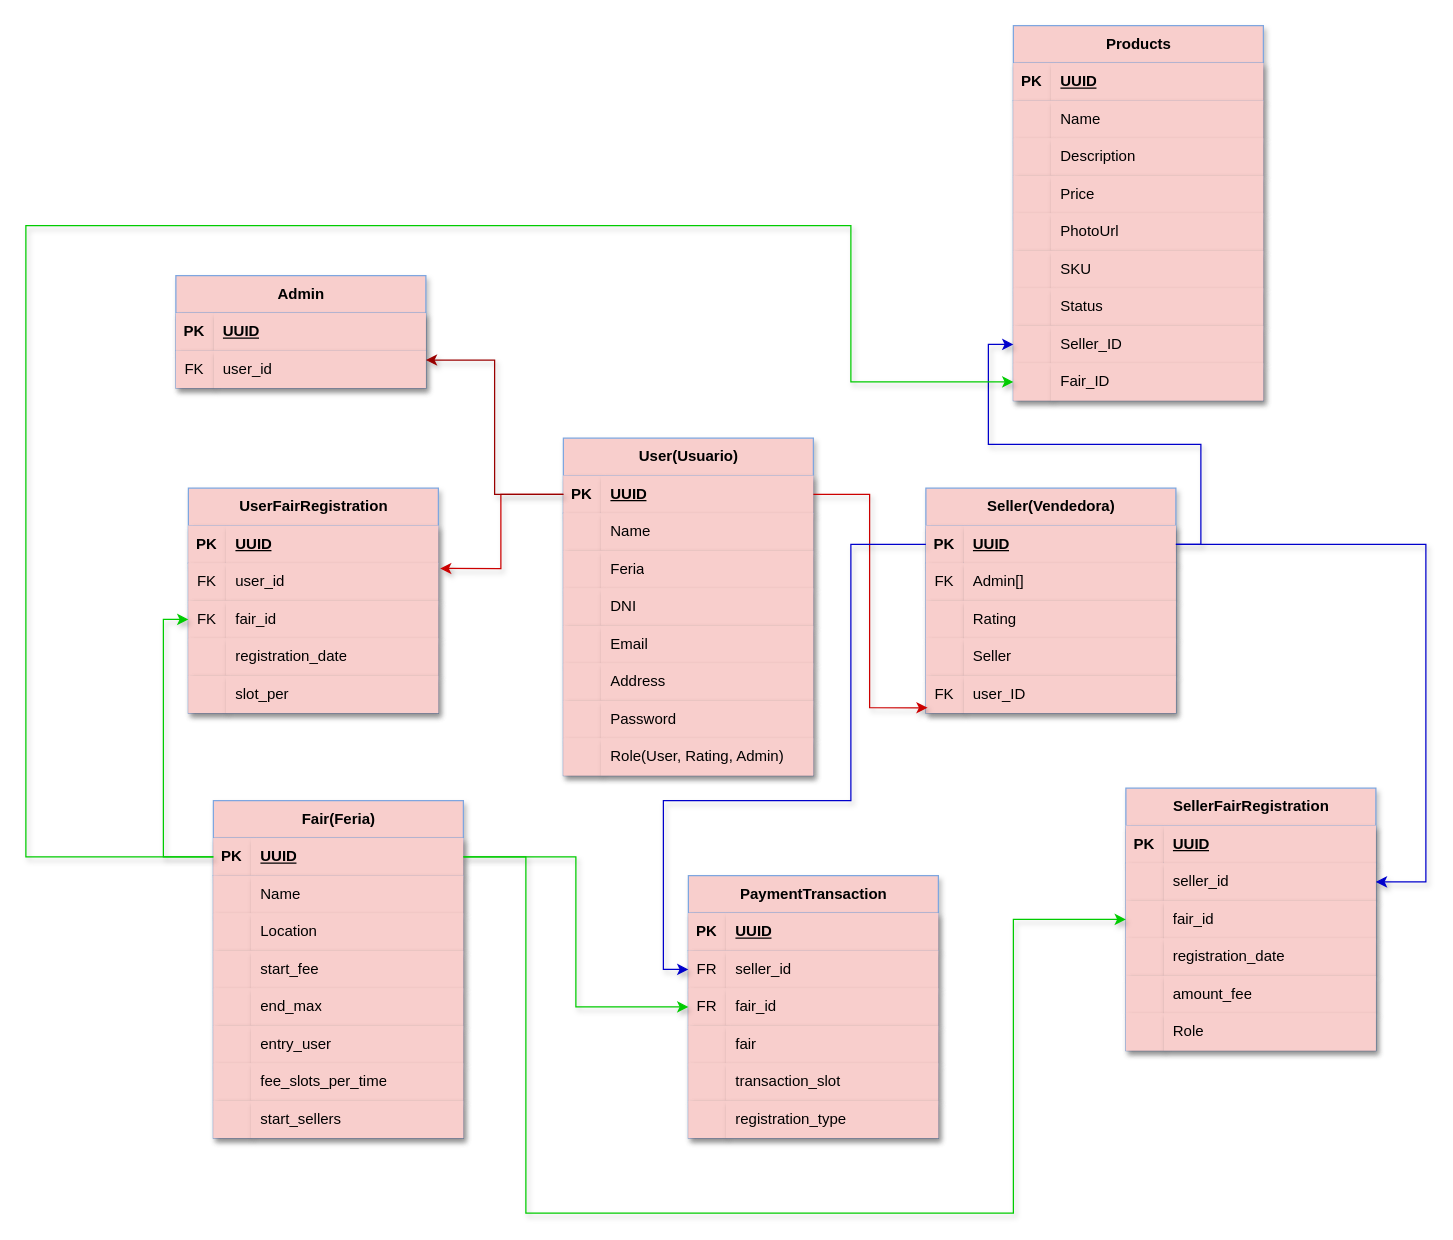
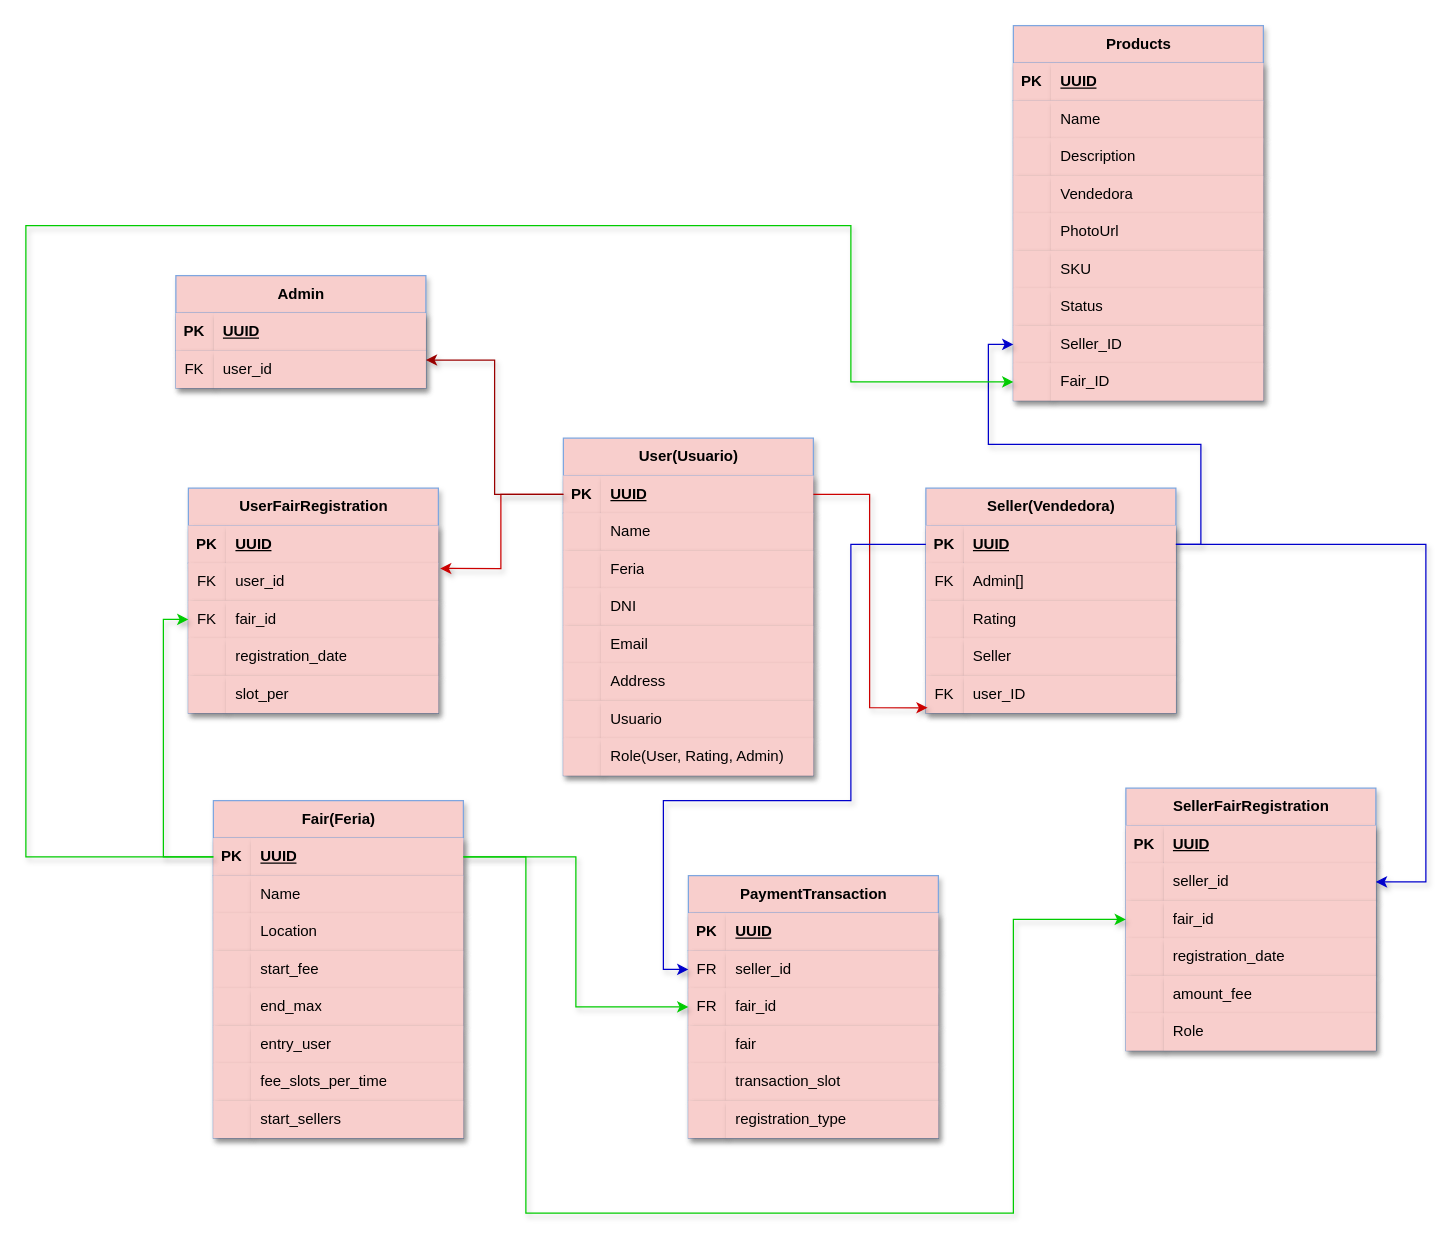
(1080, 194) -> (1098, 194)
(644, 719) -> (638, 719)
